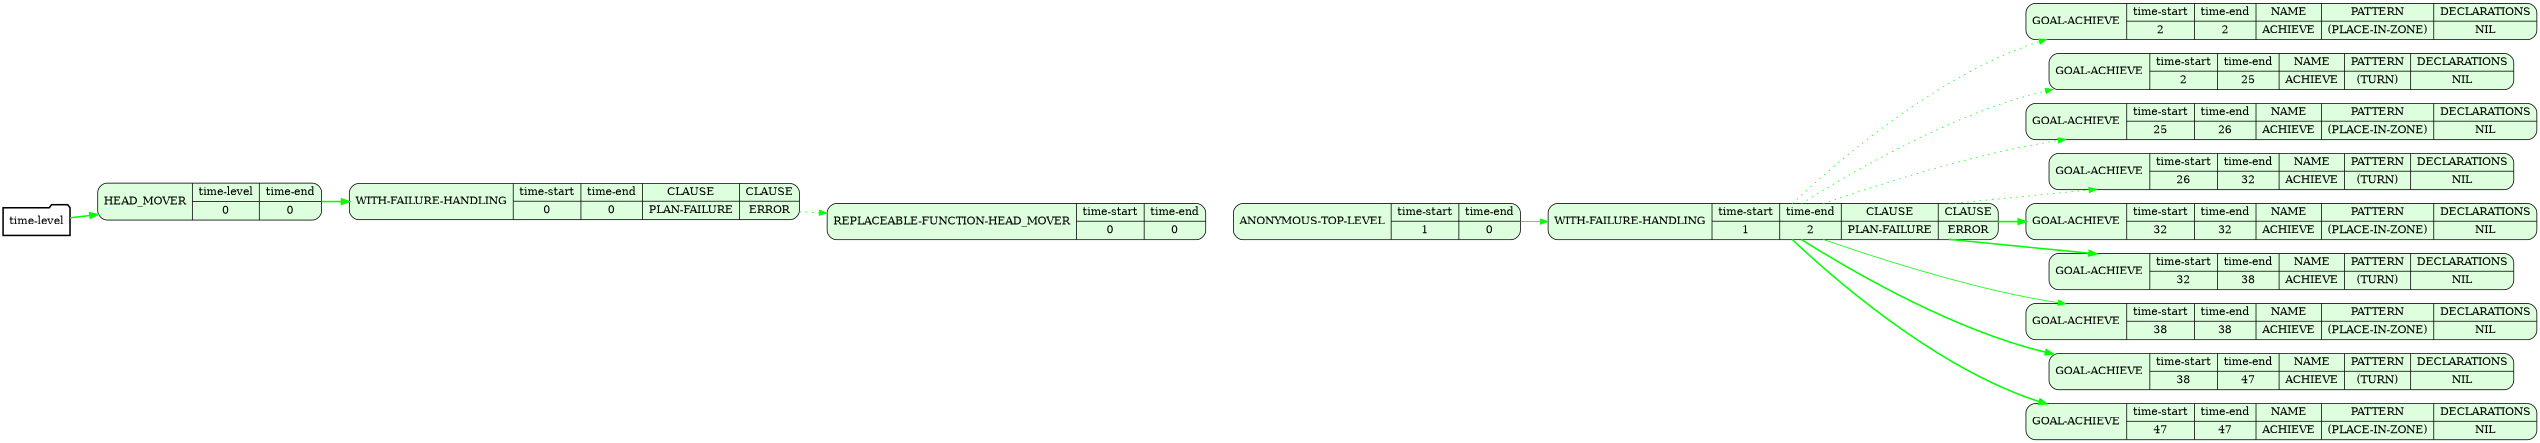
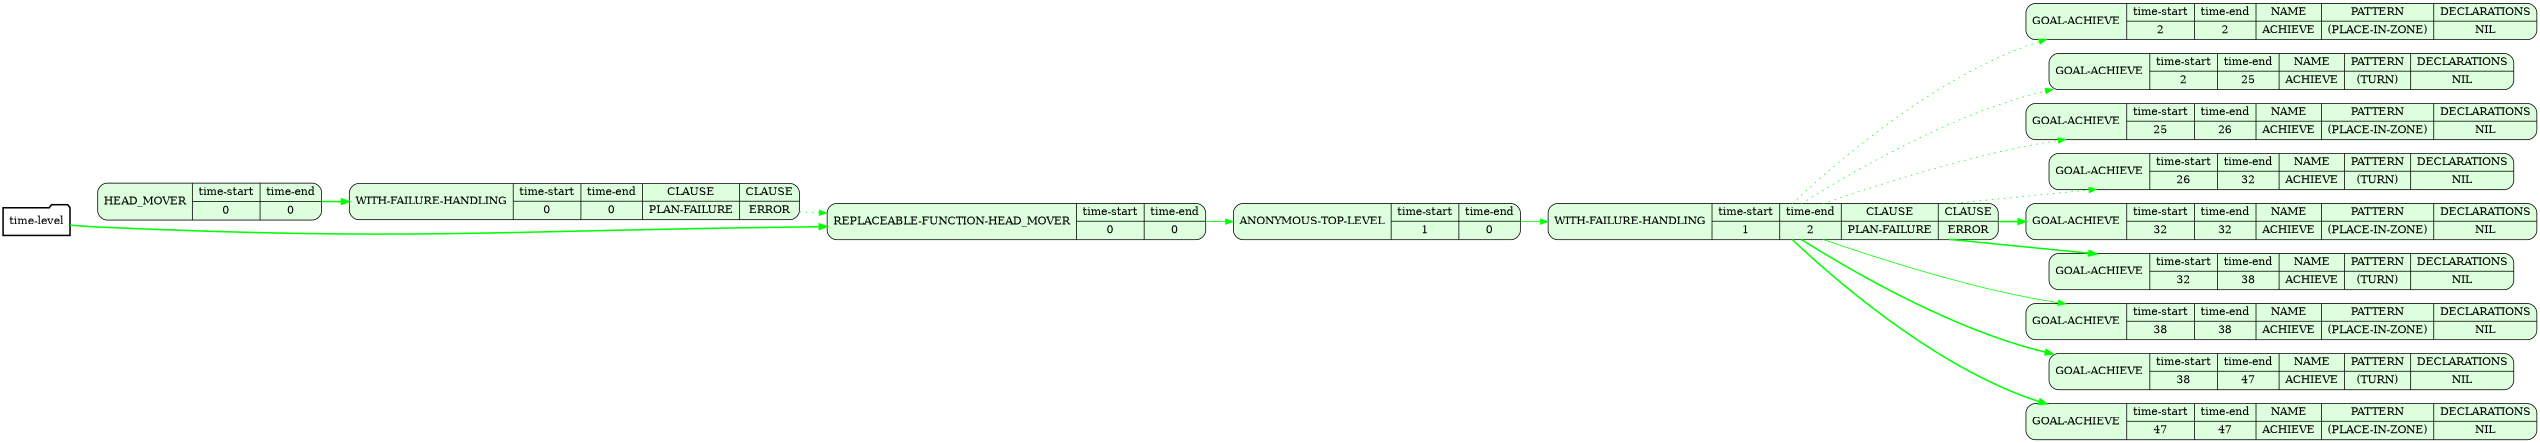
(226, 192) -> (226, 192)
(80, 217) -> (445, 234)
none -> (1216, 222)
